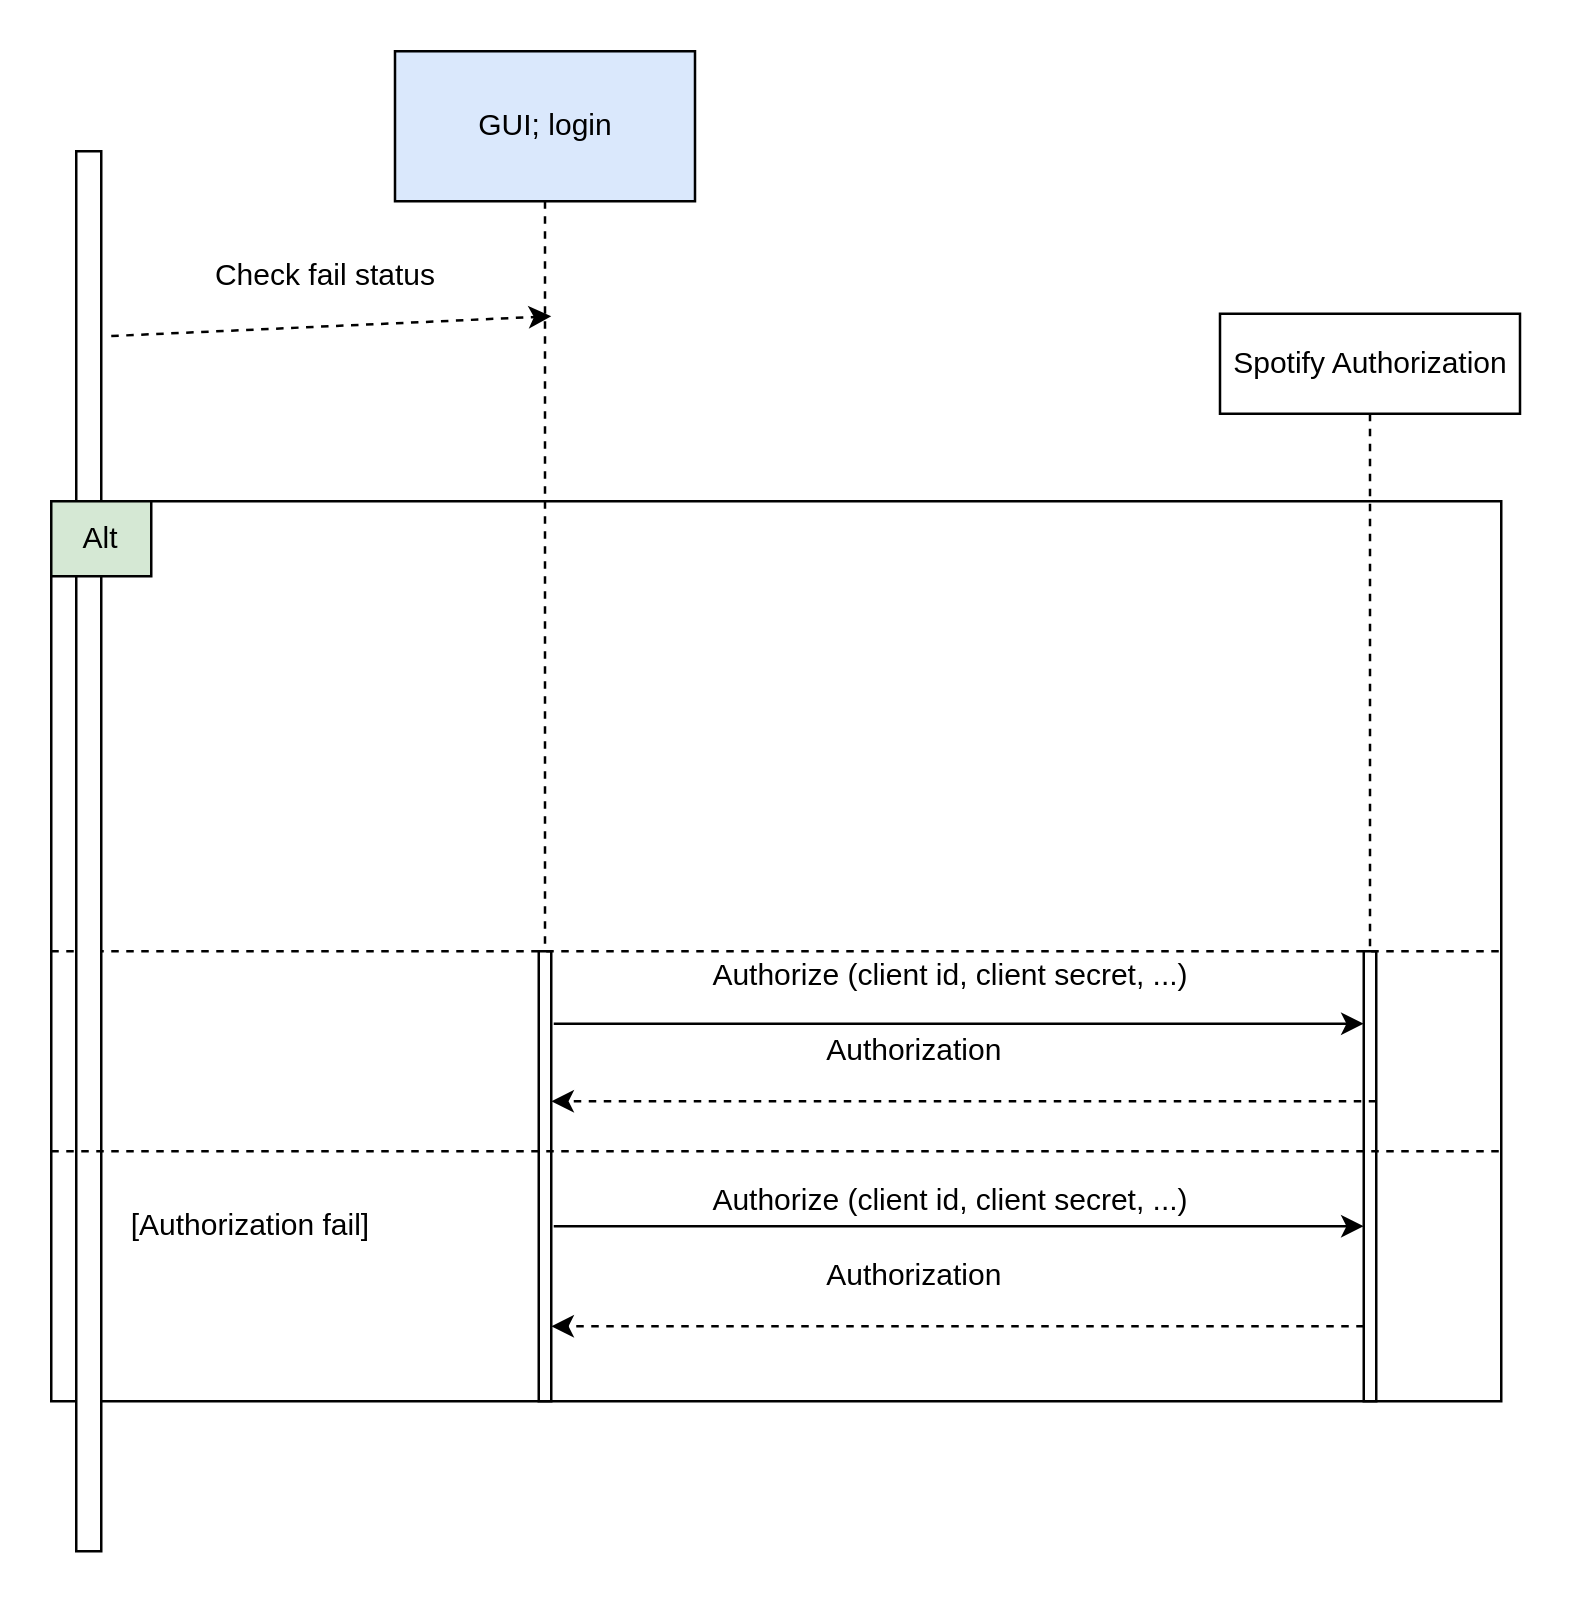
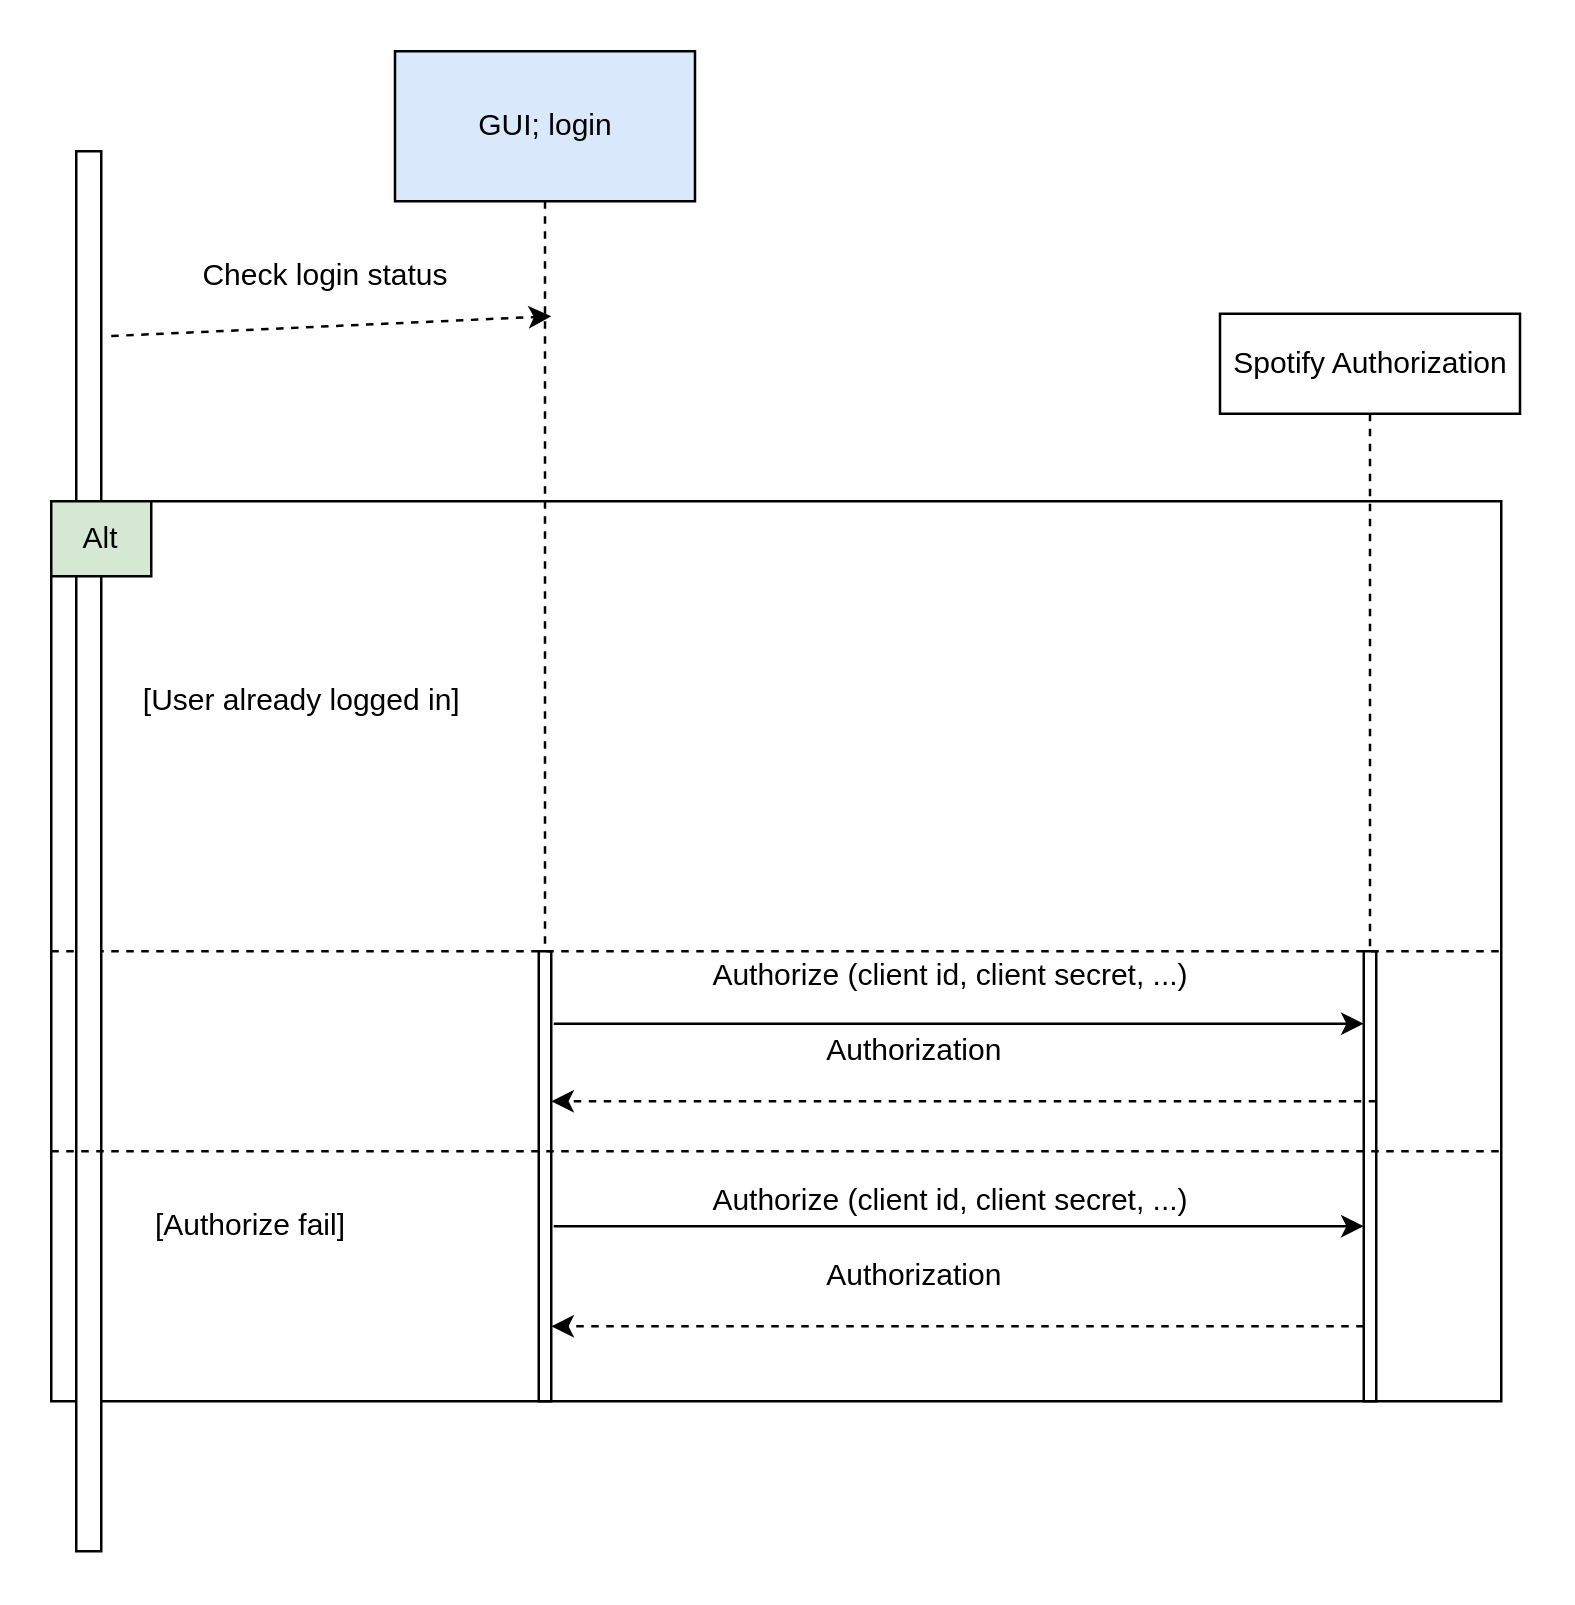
(326, 276) -> (326, 276)
none -> (301, 701)
(251, 1226) -> (251, 1226)
